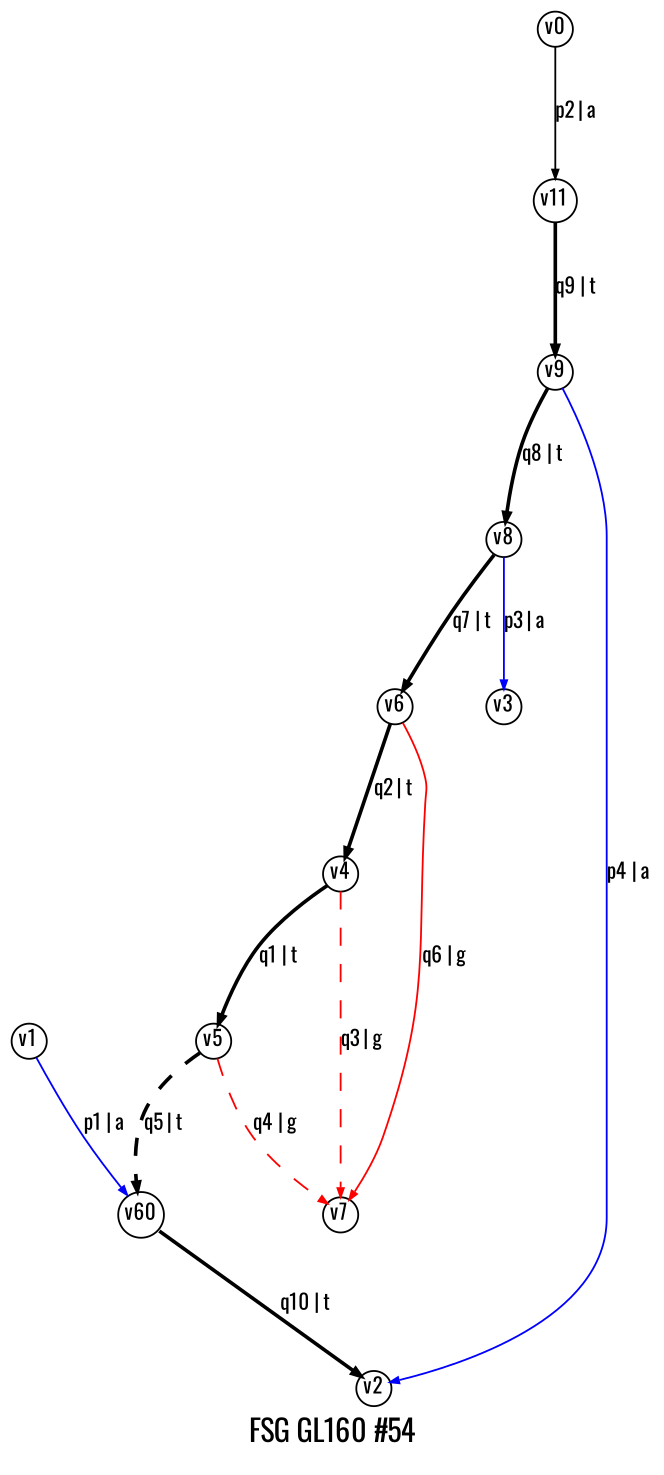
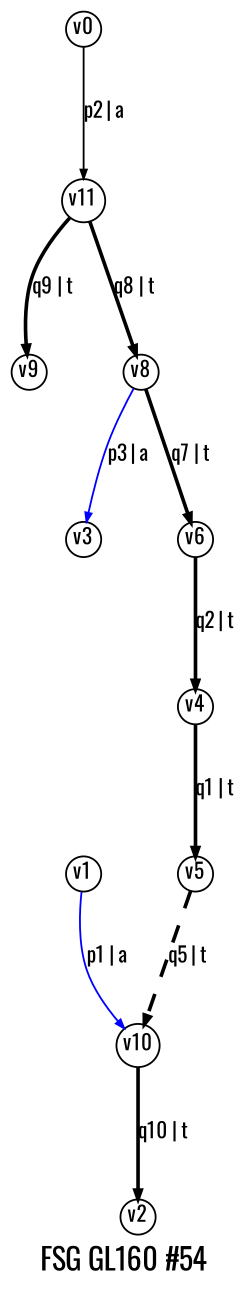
(521, 448) -> (111, 284)
(607, 940) -> none
(141, 1215) -> (138, 1046)
(341, 1215) -> none
